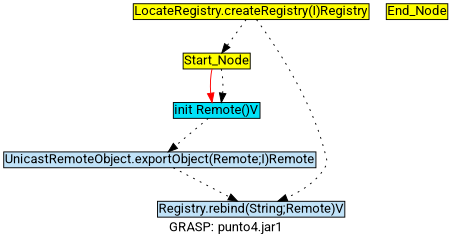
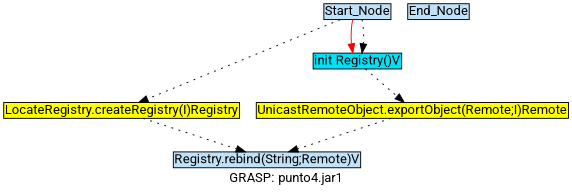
(417, 12) -> (438, 12)
(237, 32) -> (244, 59)
(217, 61) -> (357, 12)
(217, 110) -> (357, 61)
(160, 160) -> (412, 110)
